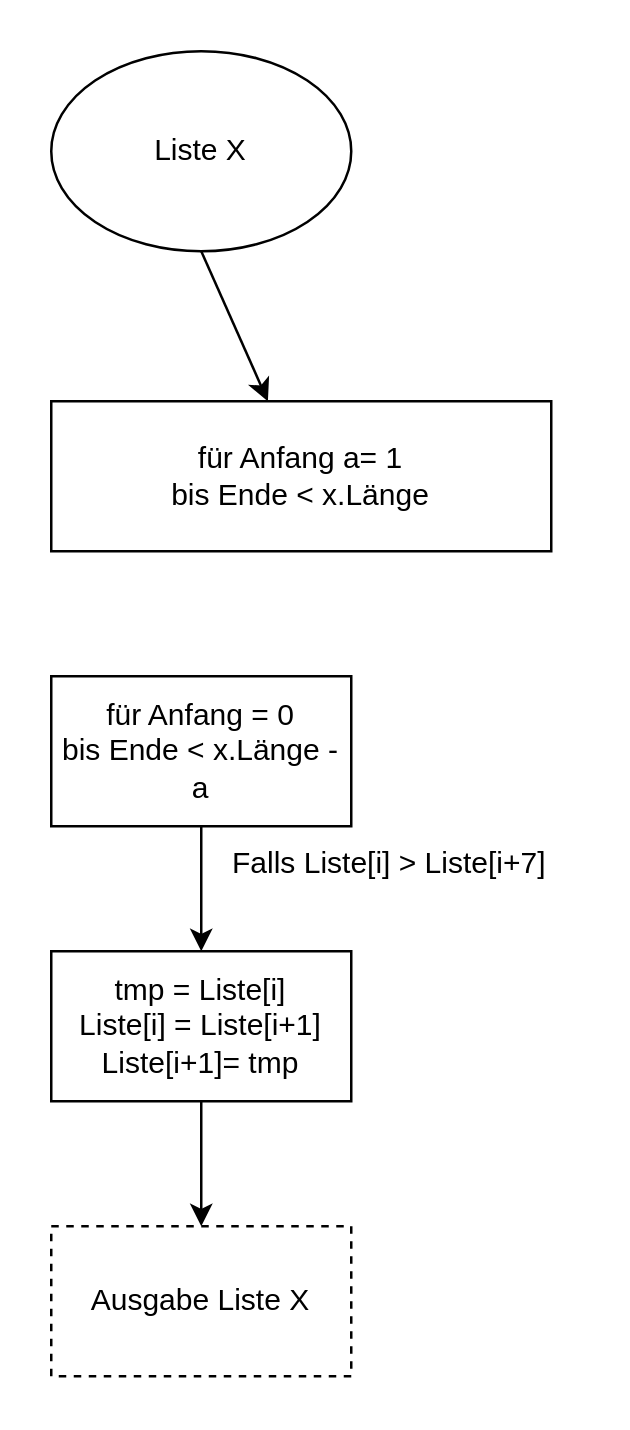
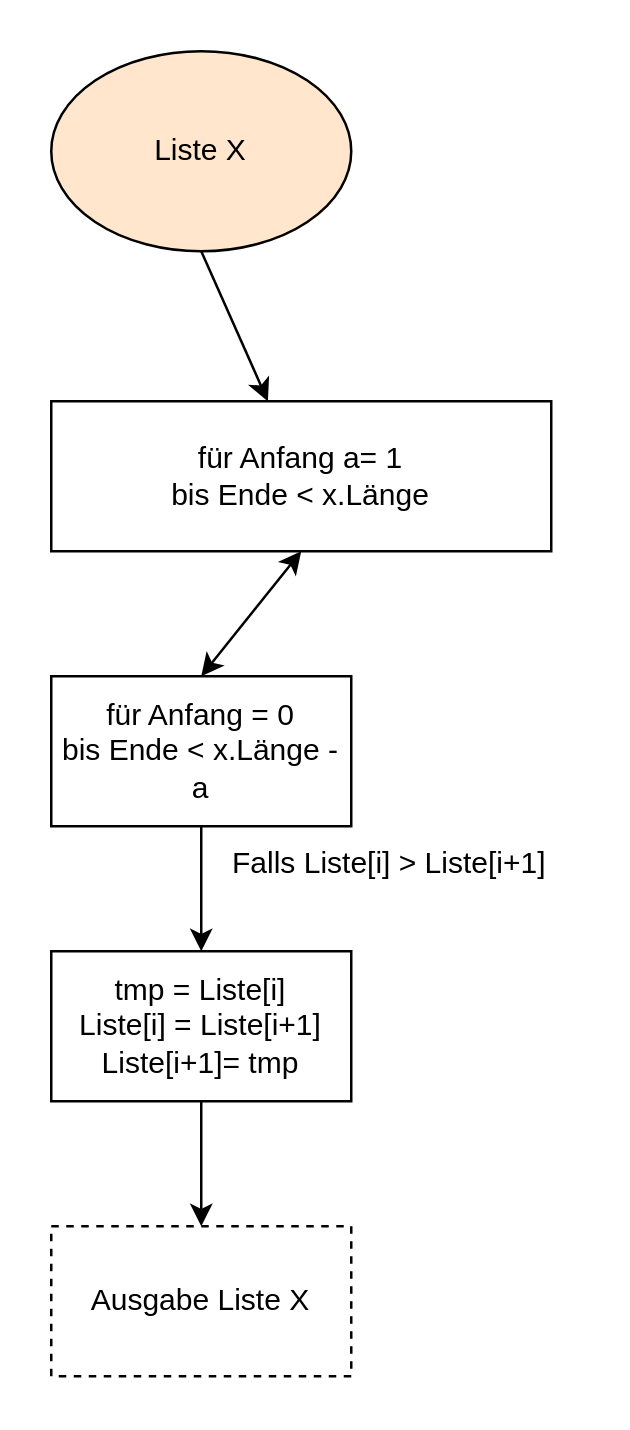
(201, 151) -> (201, 151)
none -> (251, 614)
(390, 864) -> (390, 864)
